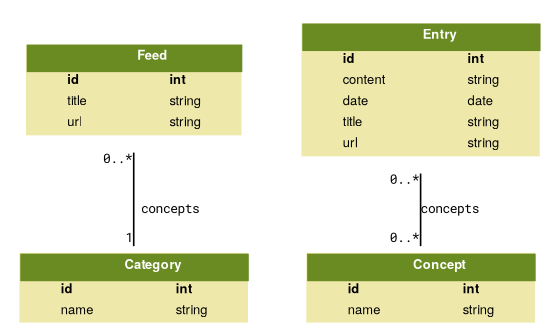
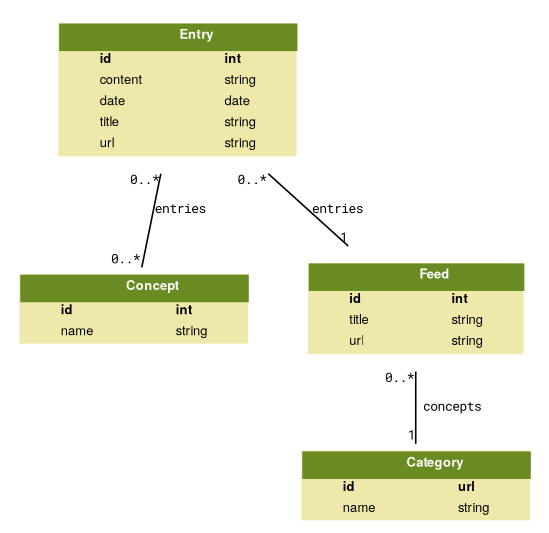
none -> (308, 210)
(451, 210) -> (181, 210)
(185, 289) -> (467, 487)
